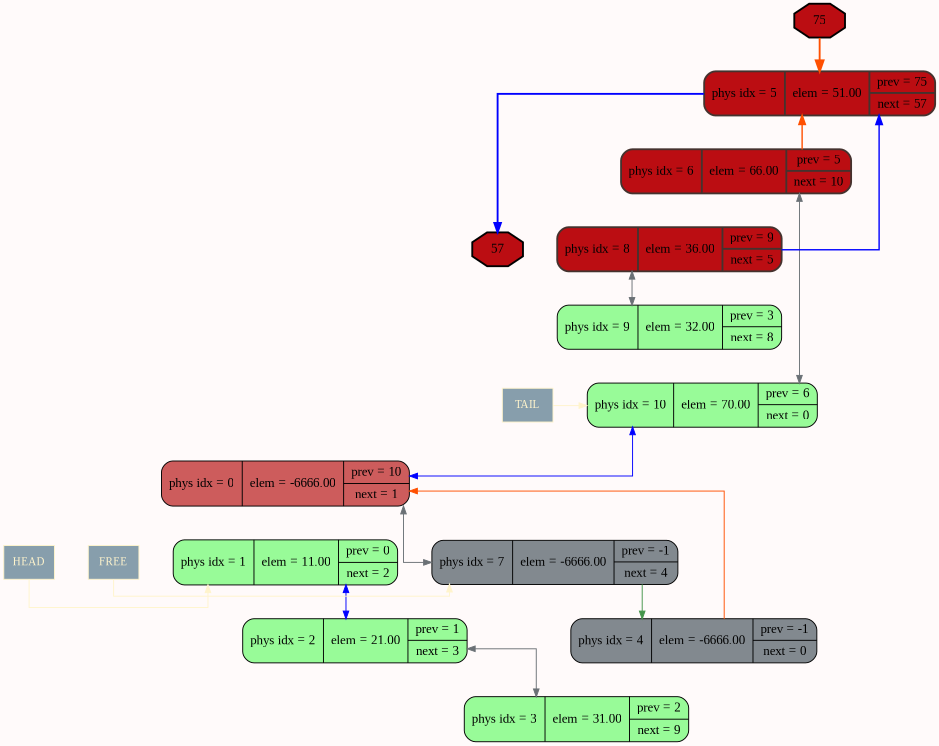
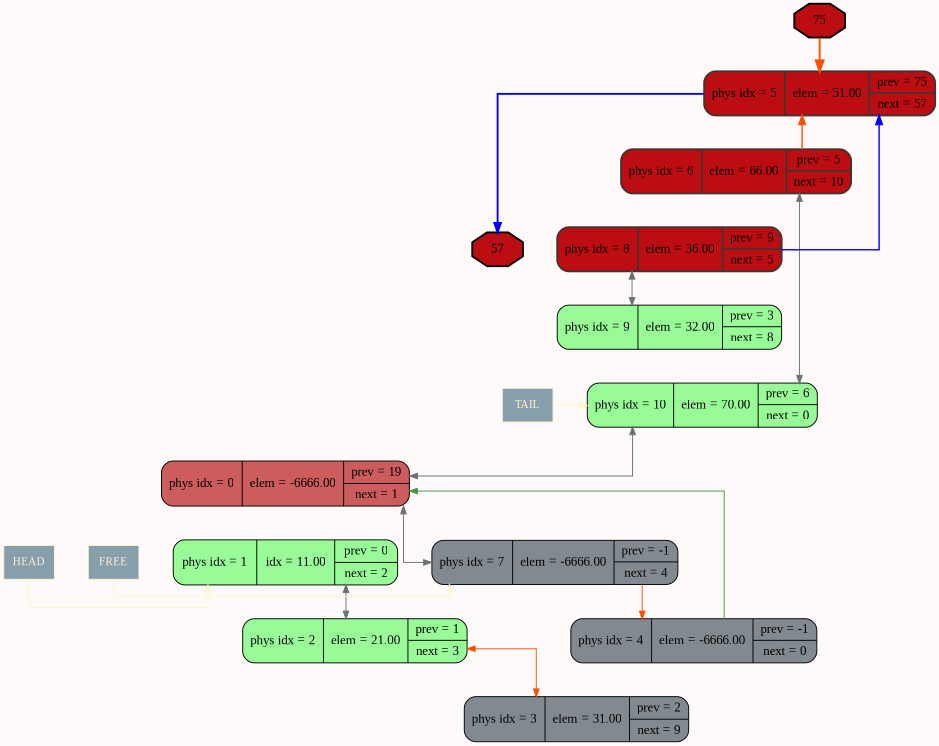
(376, 472) -> (376, 472)
(546, 476) -> (546, 476)
(635, 491) -> (635, 491)
(296, 562) -> (296, 562)
(642, 598) -> (642, 598)
(346, 602) -> (346, 602)
(526, 649) -> (526, 649)
(576, 719) -> (576, 719)
